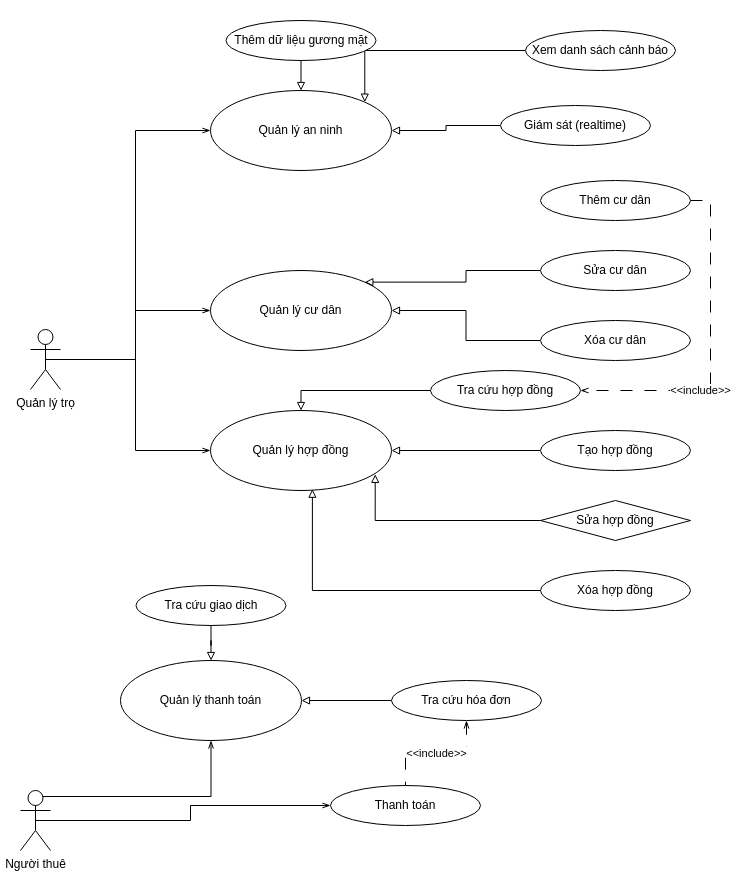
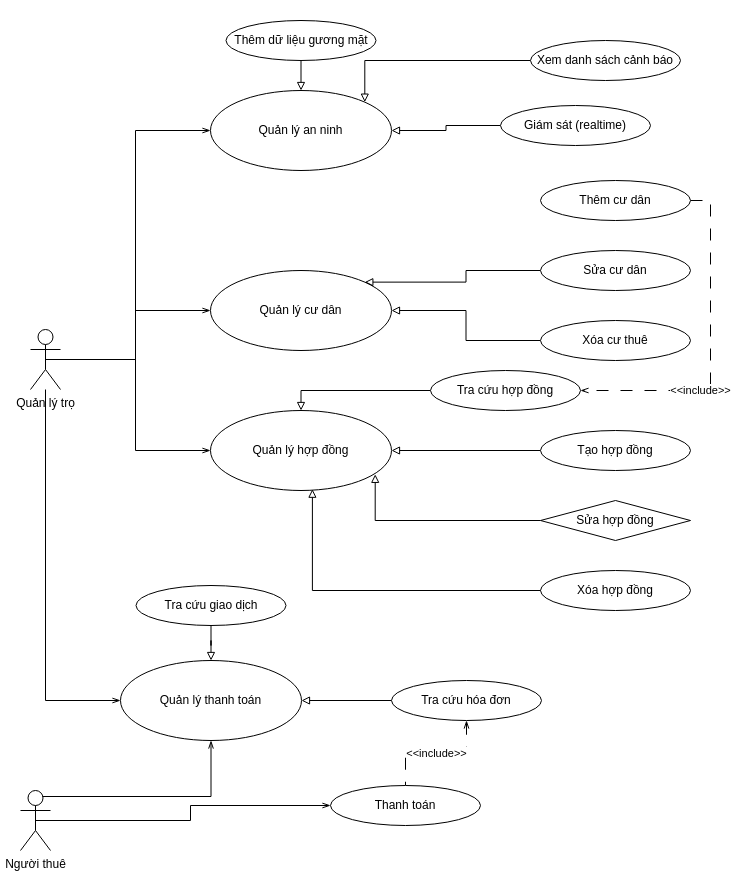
(601, 51) -> (606, 61)
(616, 341) -> (616, 341)
none -> (46, 581)
